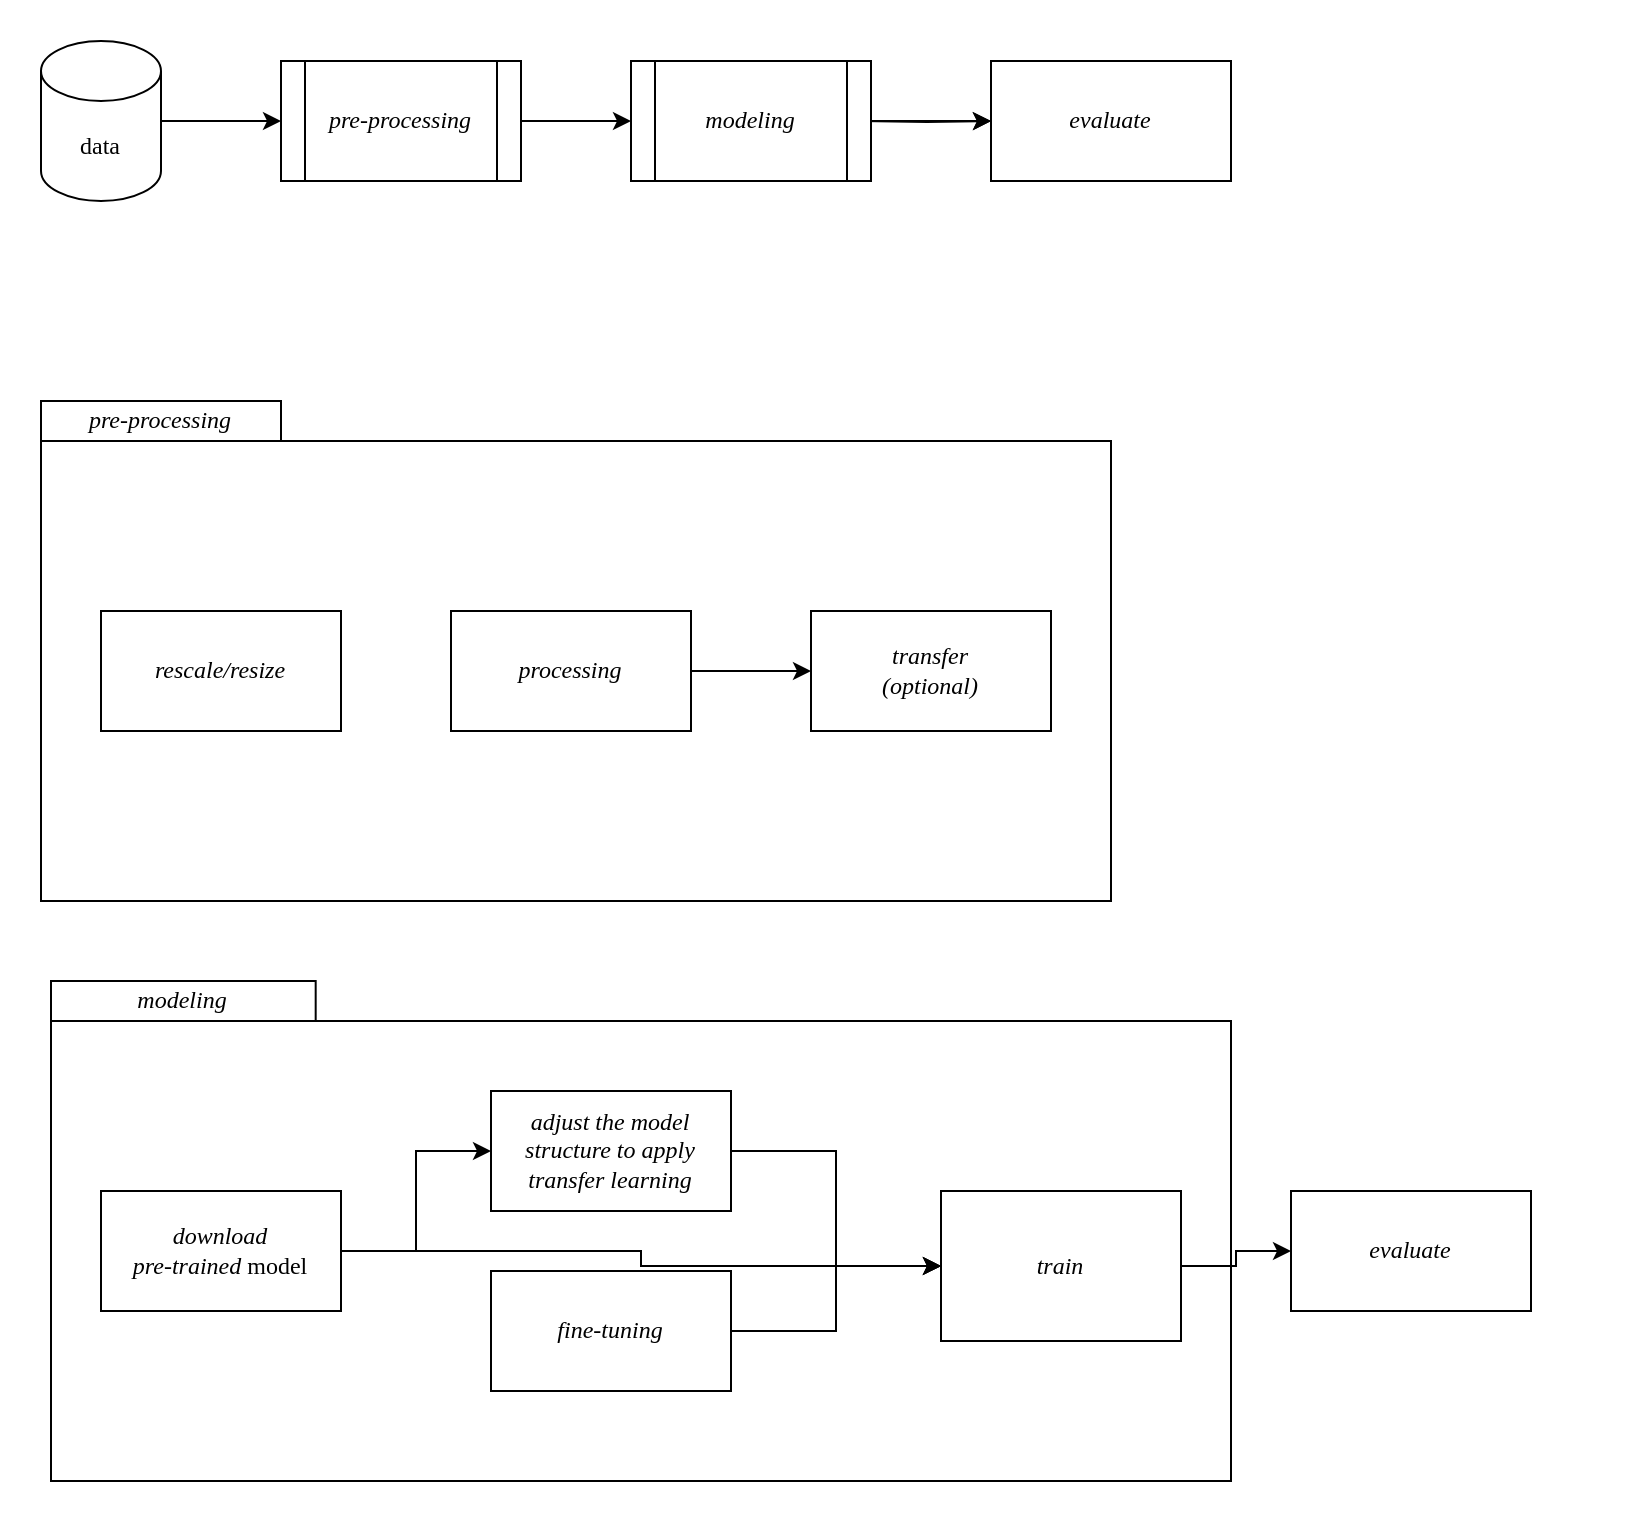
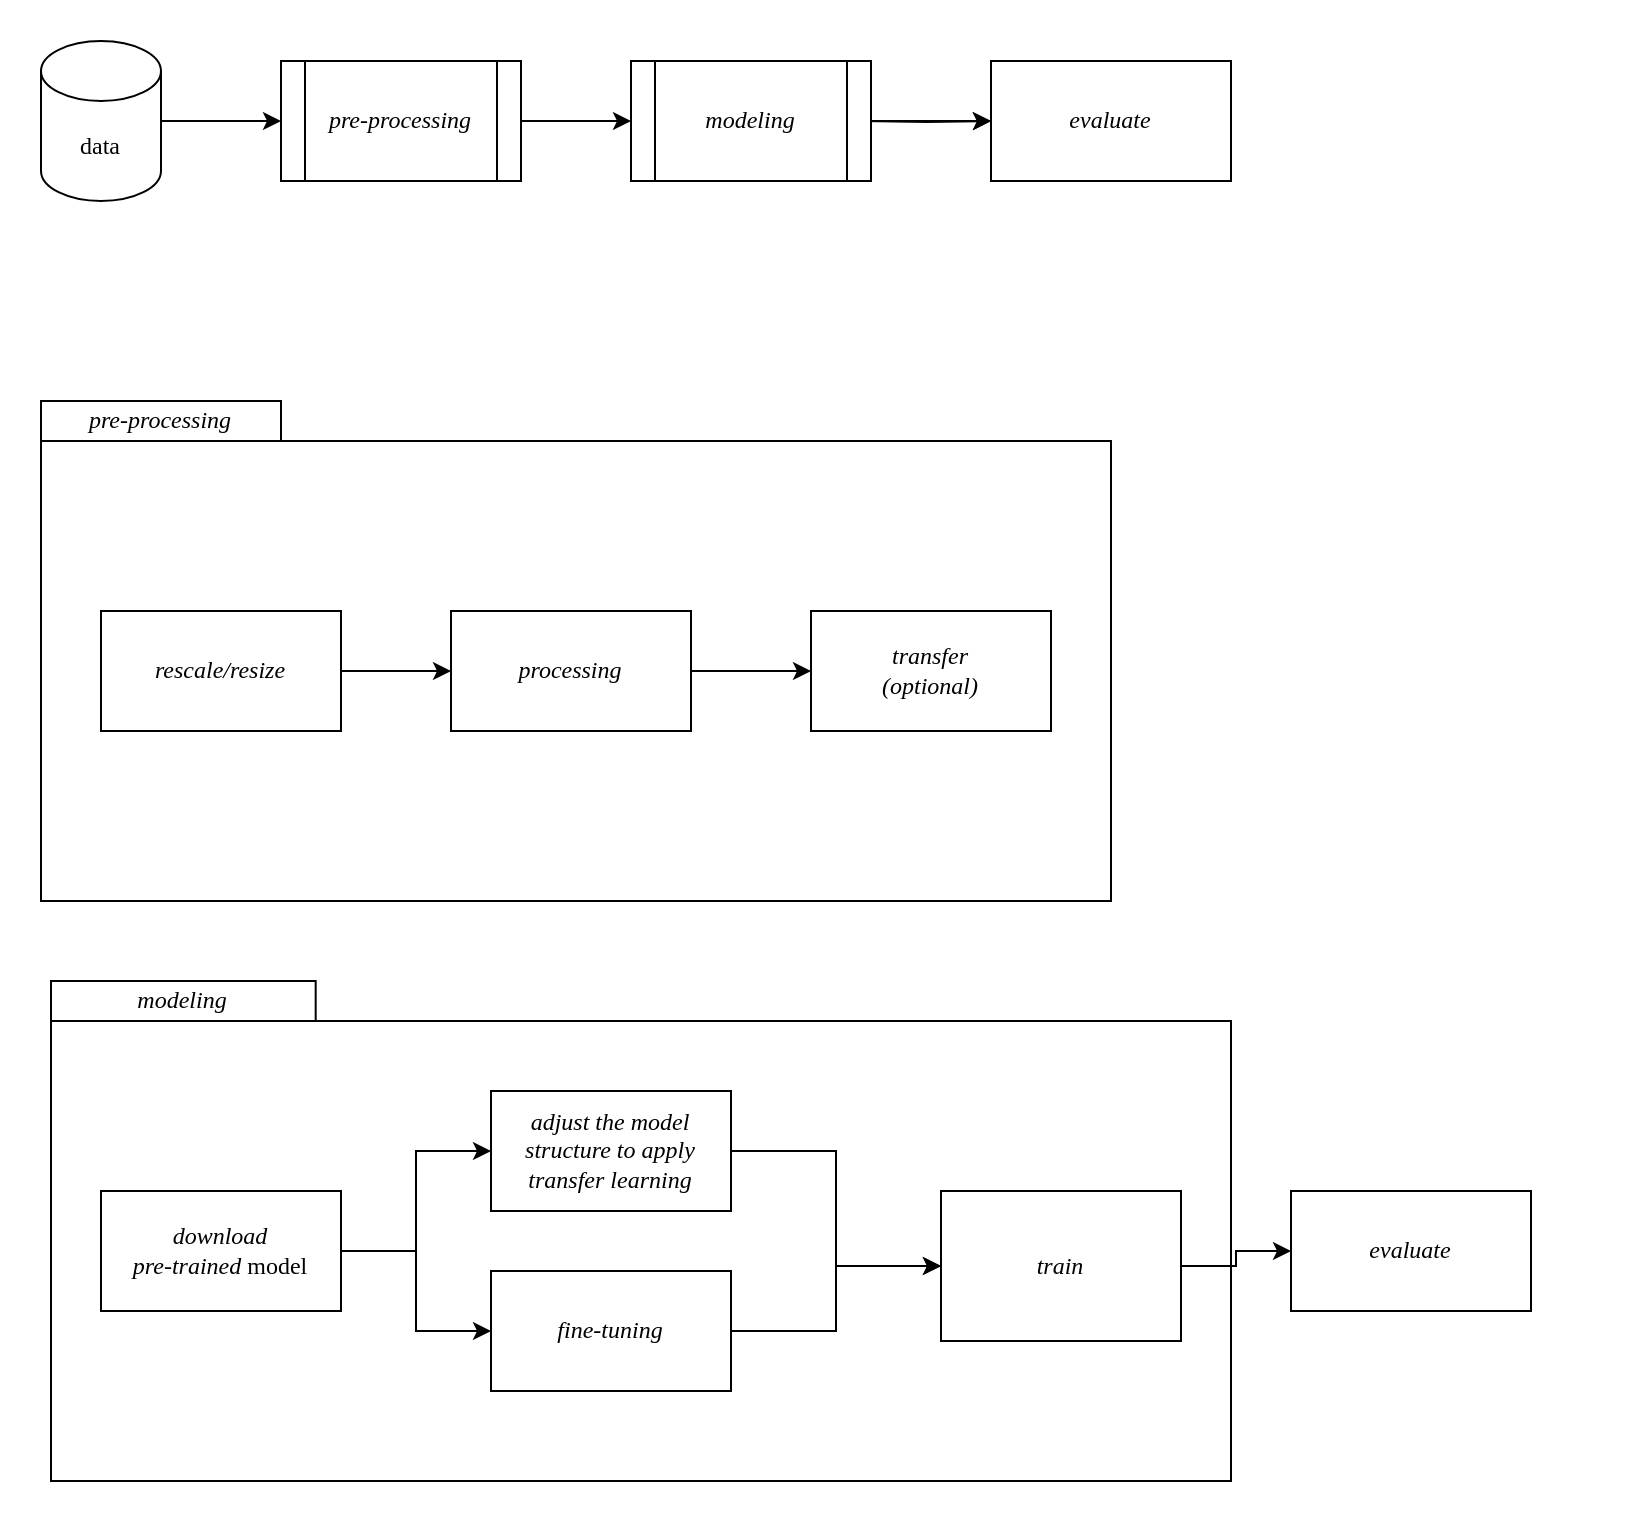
none -> (389, 671)
(633, 1251) -> (416, 1324)
